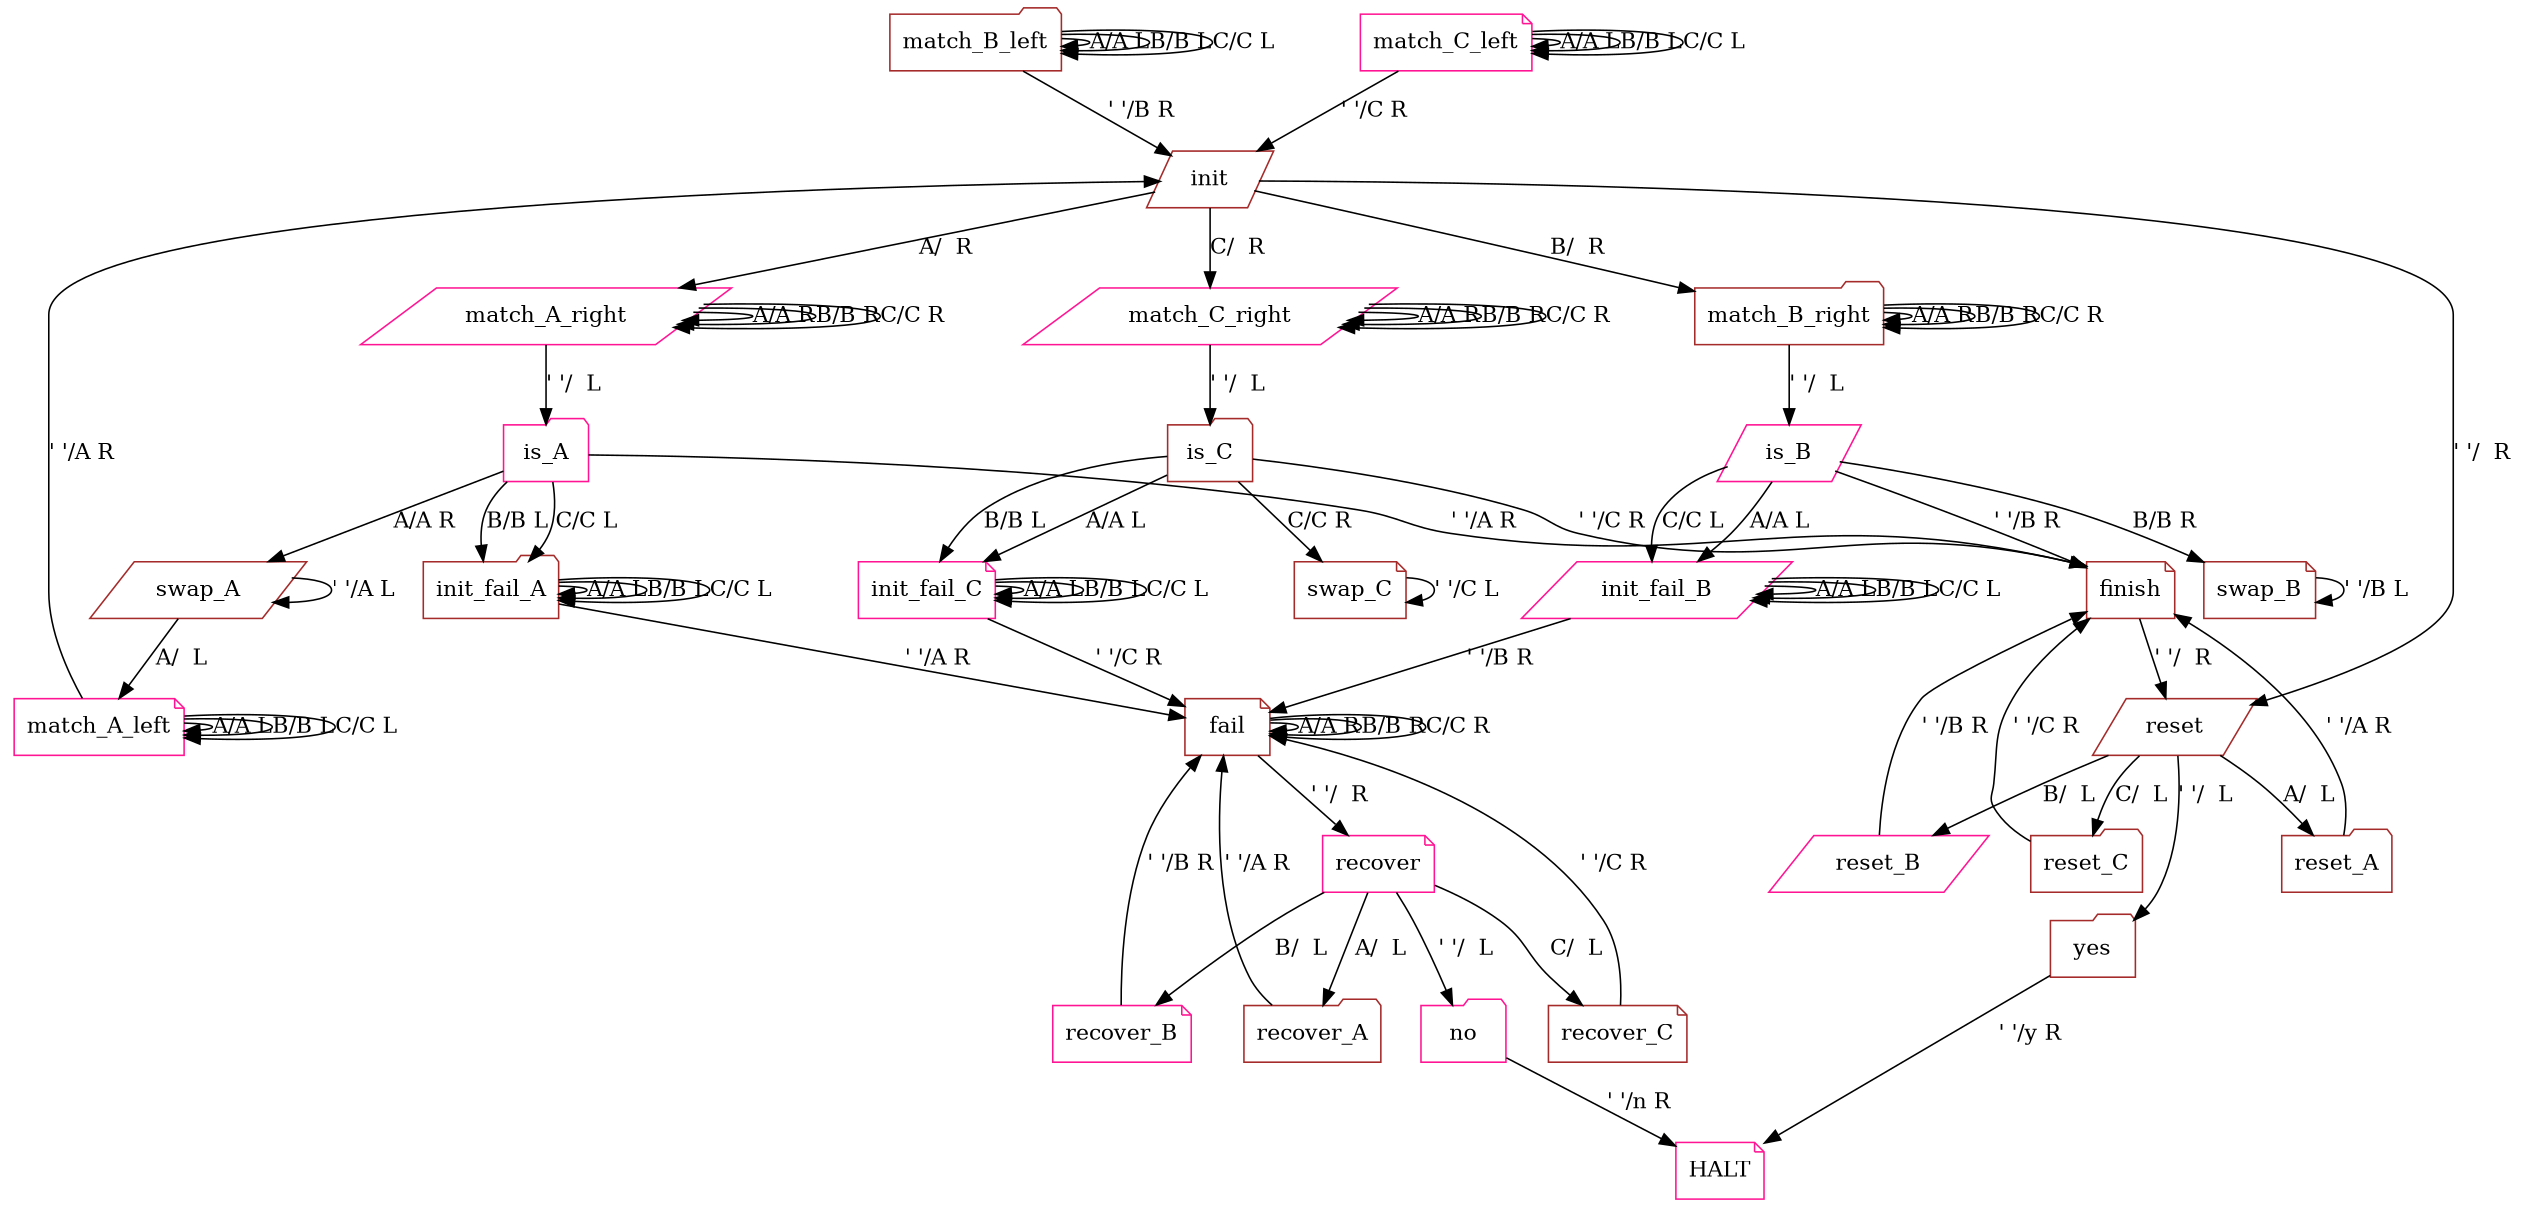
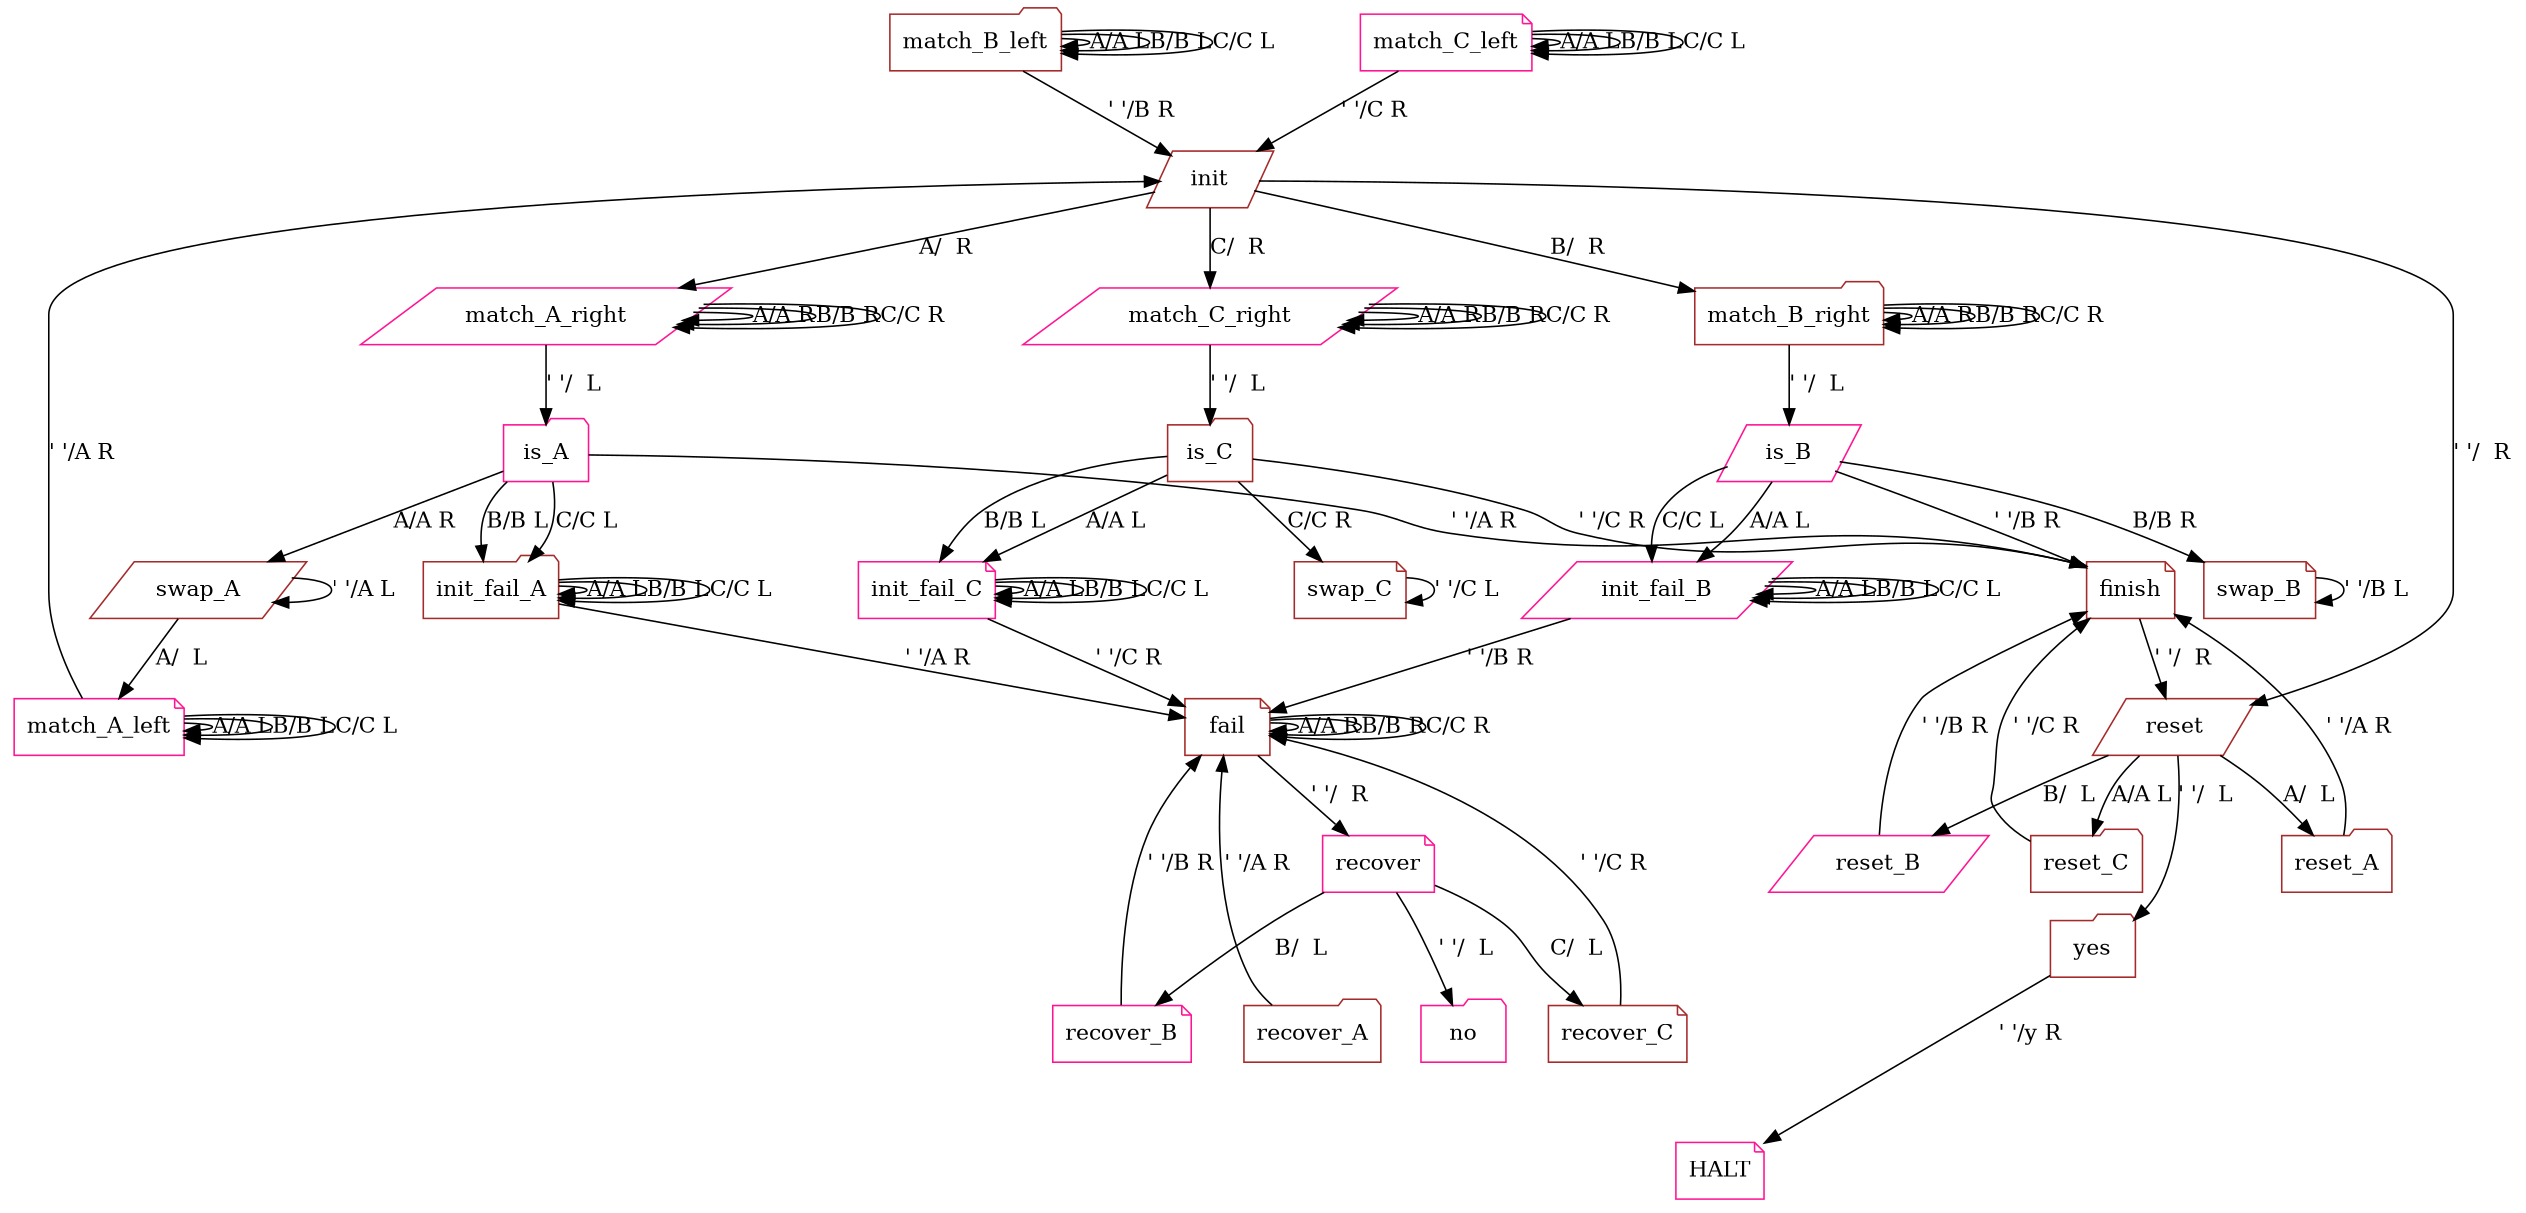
(2142, 795) -> (2142, 795)
(1349, 942) -> none
(1584, 1098) -> none
